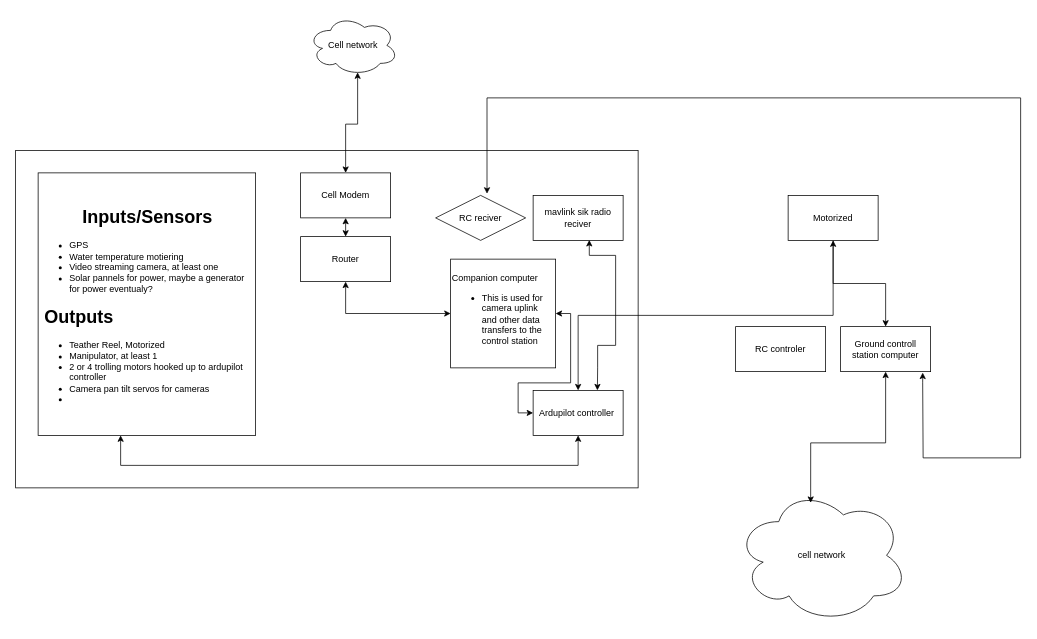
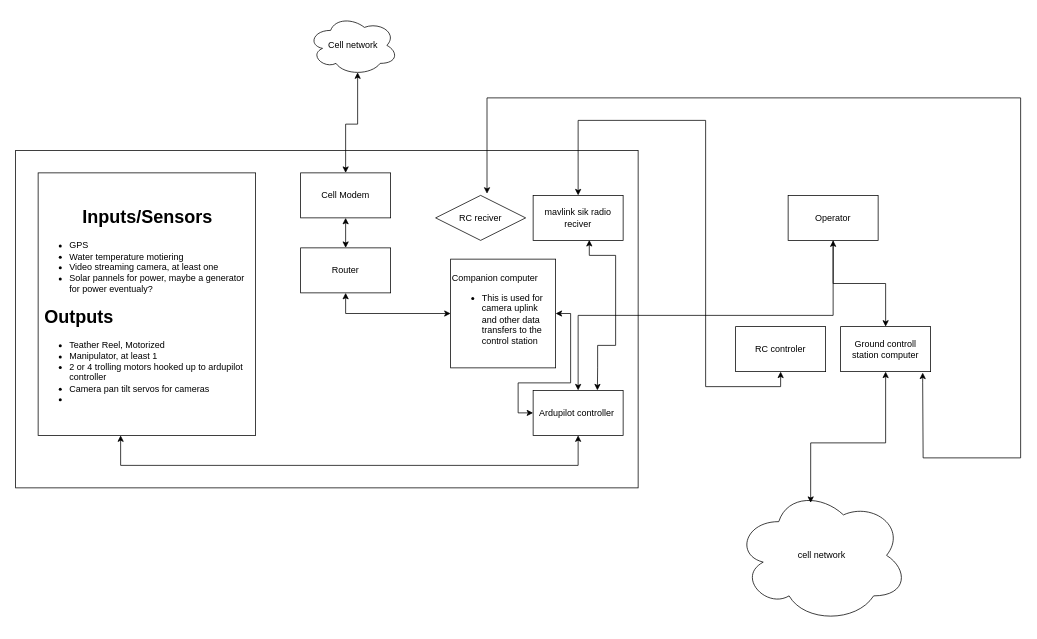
(833, 218) -> (833, 218)
none -> (705, 231)
(345, 259) -> (345, 270)
